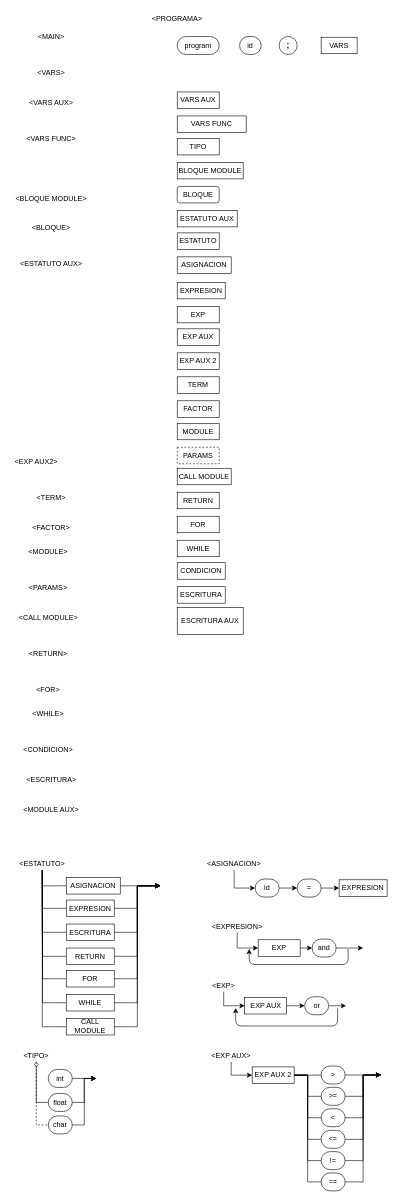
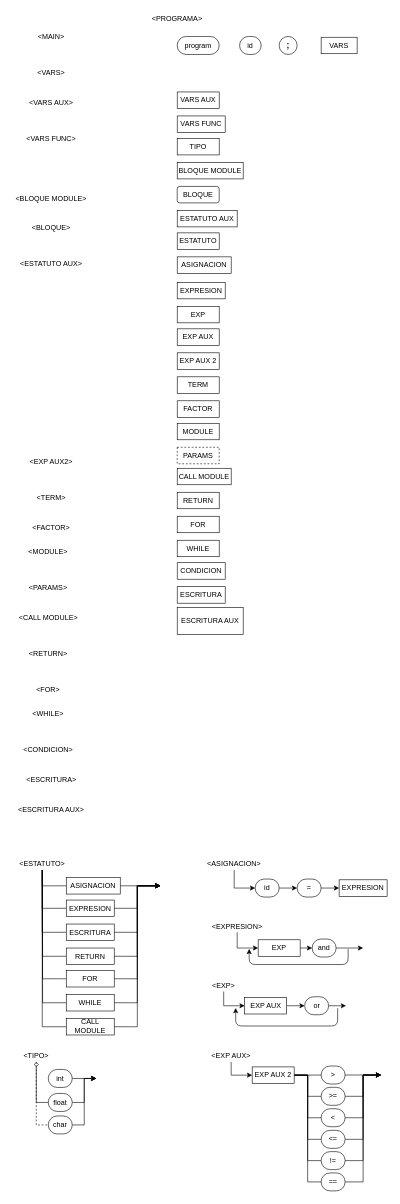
(212, 124) -> (201, 124)
(36, 462) -> (51, 462)
(51, 810) -> (51, 810)
